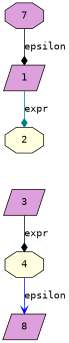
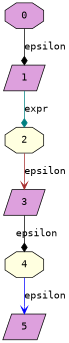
(24, 16) -> (24, 16)
none -> (24, 168)
(37, 234) -> (37, 234)
(24, 327) -> (24, 327)
